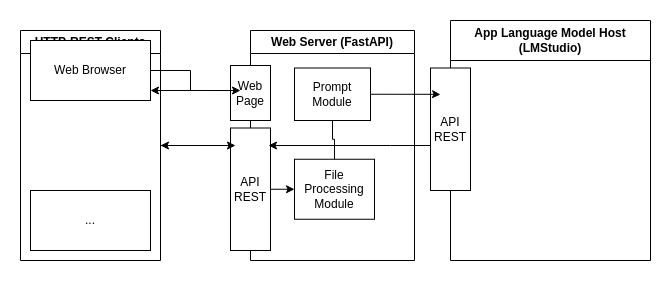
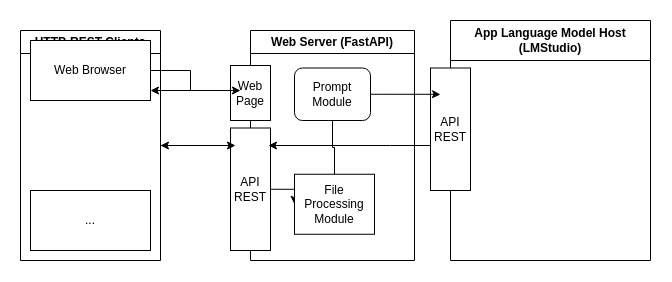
(333, 94) -> (333, 94)
(335, 189) -> (335, 204)
